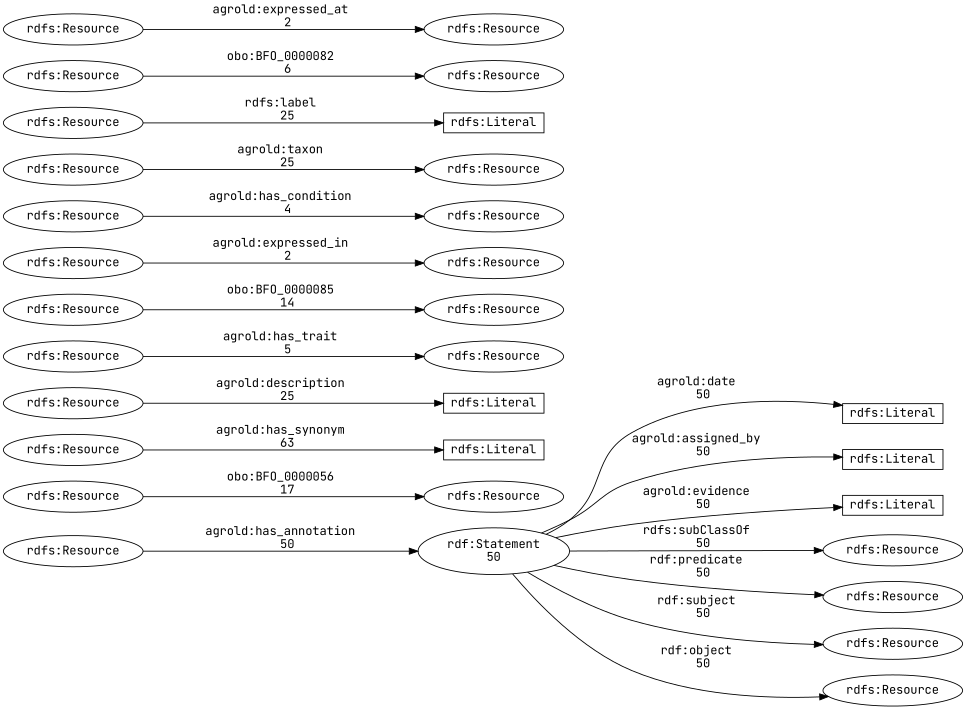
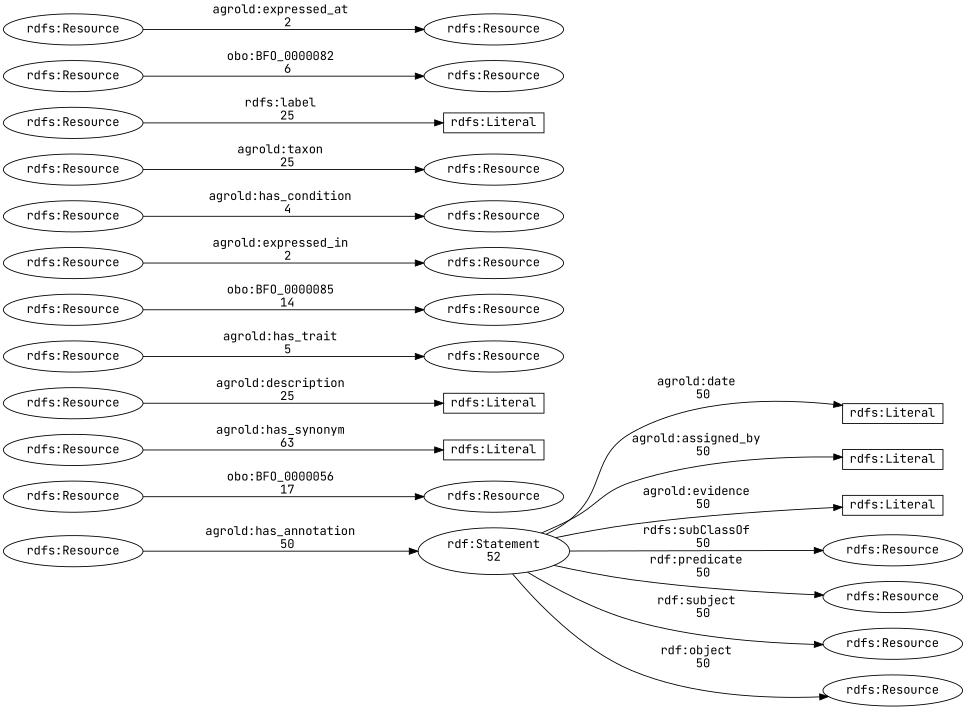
(494, 551) -> (494, 551)
